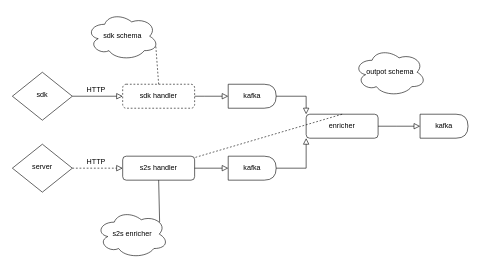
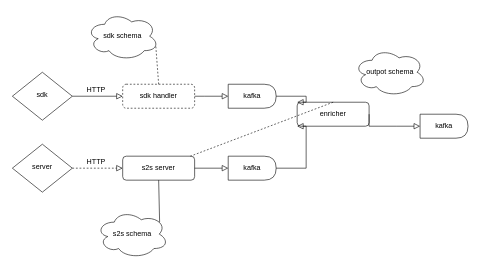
(342, 126) -> (333, 114)
(159, 168) -> (159, 168)
(132, 234) -> (132, 234)
